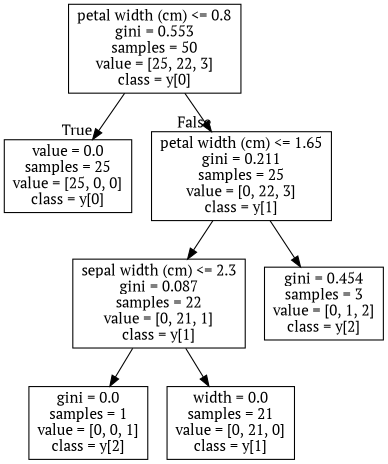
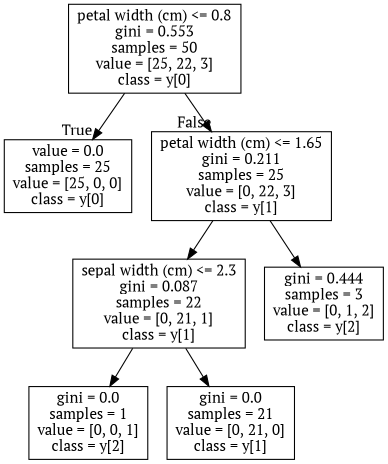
(324, 304) -> (324, 304)
(231, 423) -> (231, 423)
